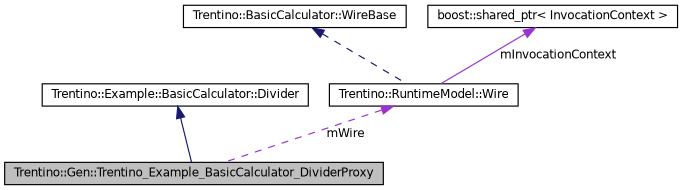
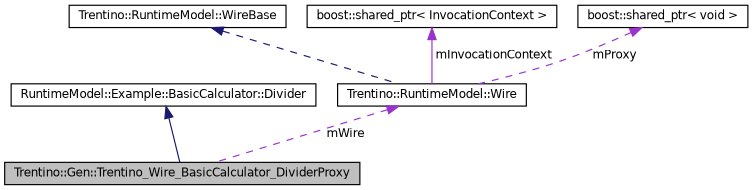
(295, 16) -> (178, 16)
none -> (663, 16)
(175, 95) -> (164, 95)
(194, 173) -> (182, 173)
